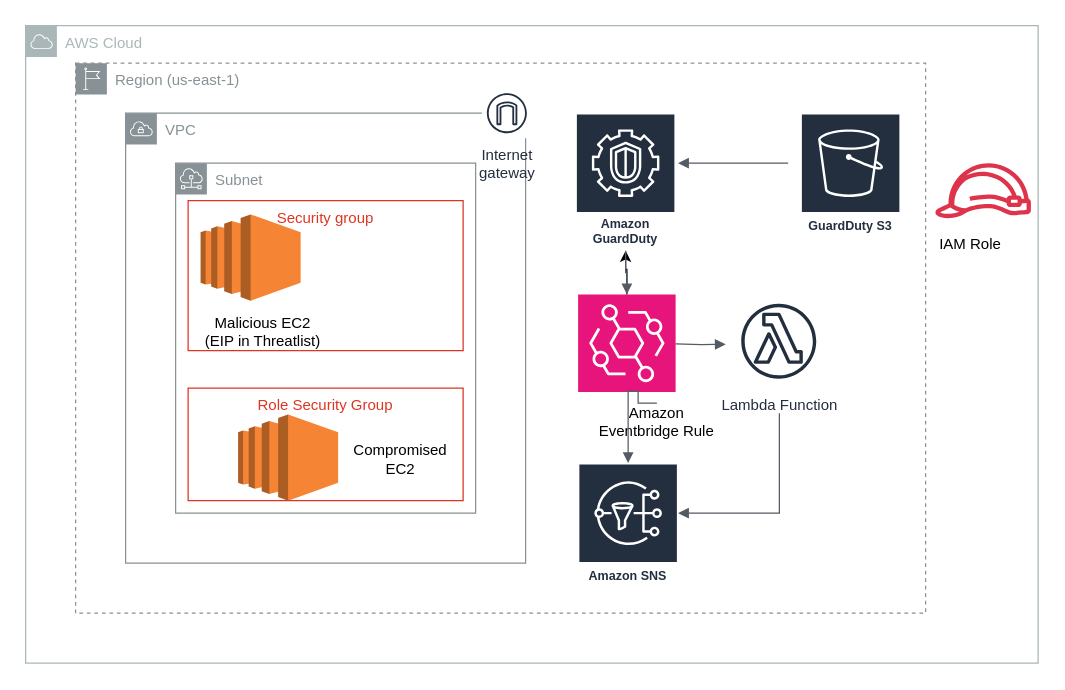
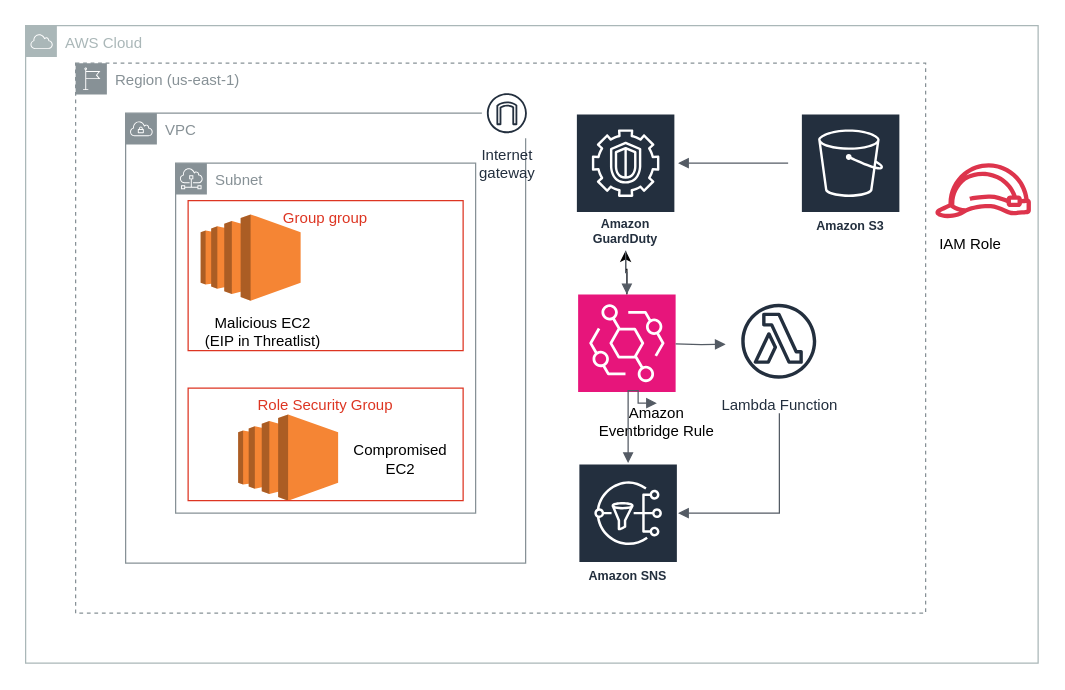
(326, 218) -> (326, 218)
(851, 226) -> (851, 226)
(650, 403) -> (645, 403)
